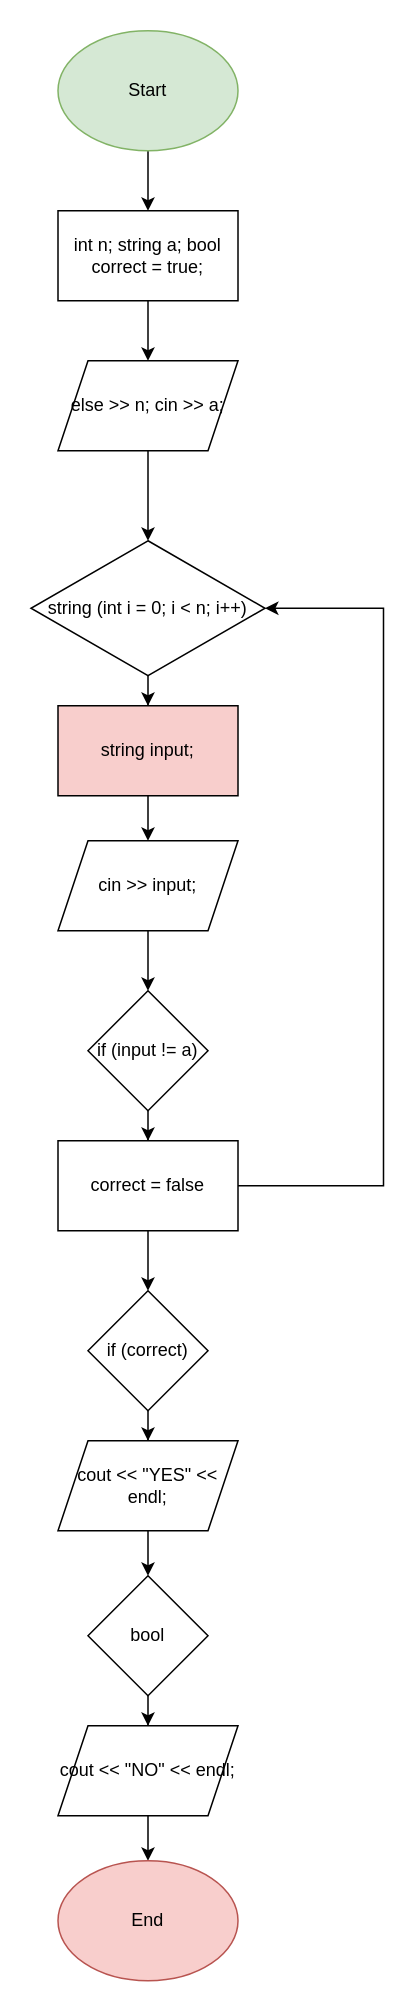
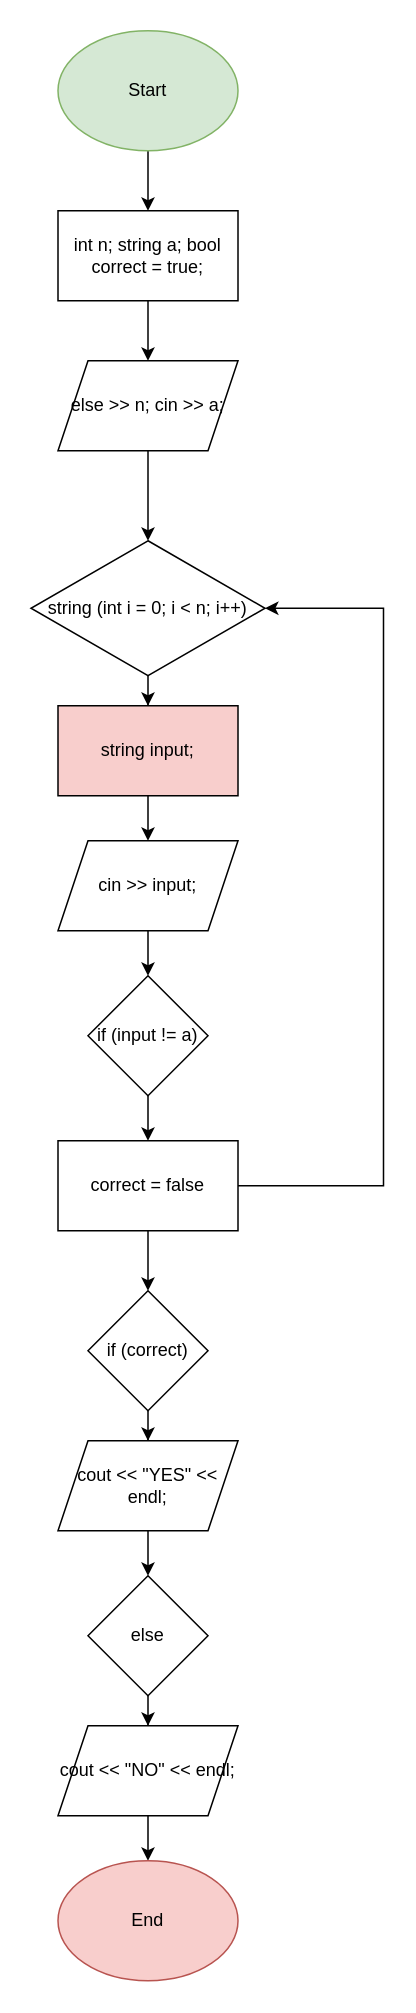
(148, 1051) -> (148, 1036)
(148, 1636) -> (148, 1636)
